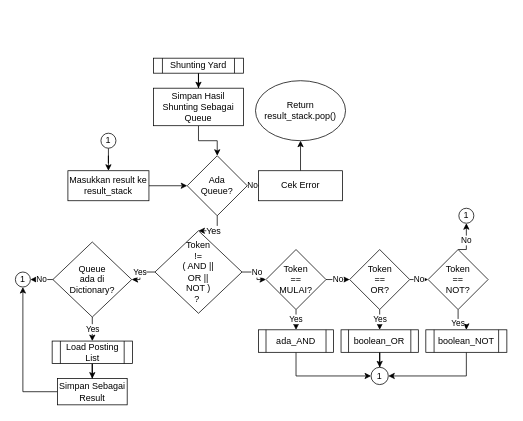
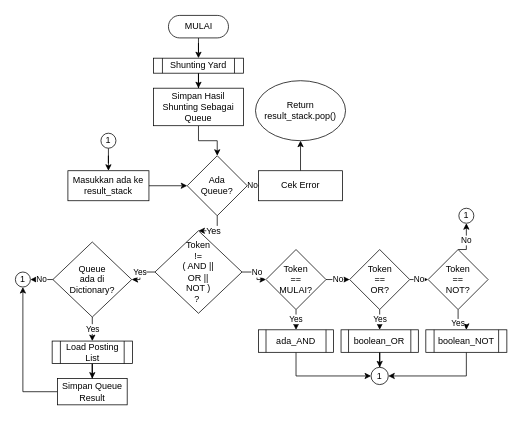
none -> (198, 27)
none -> (198, 51)
(108, 186) -> (108, 186)
(92, 392) -> (92, 392)
